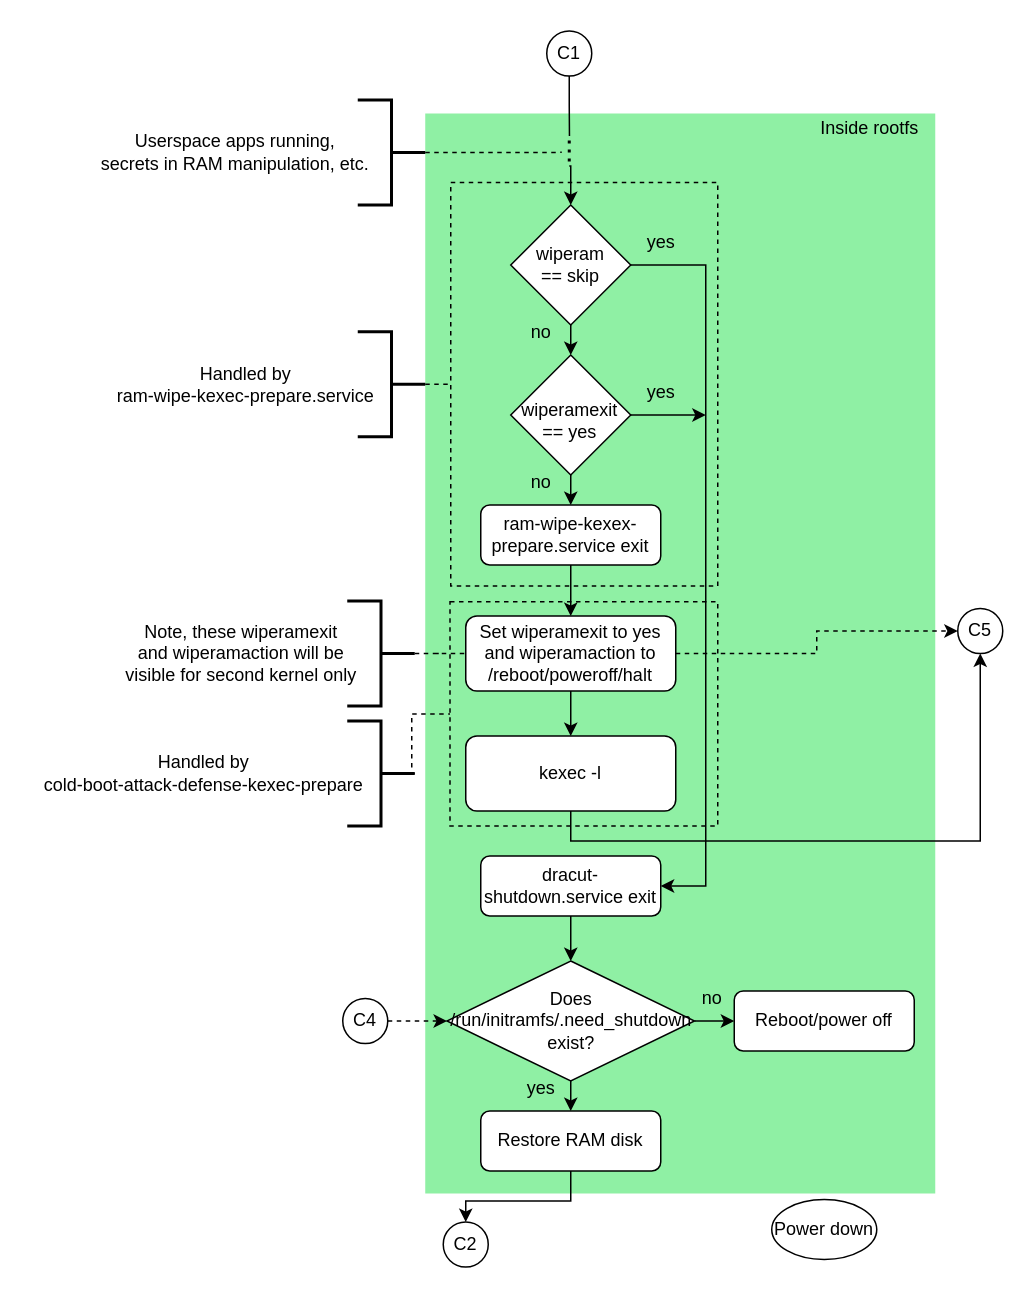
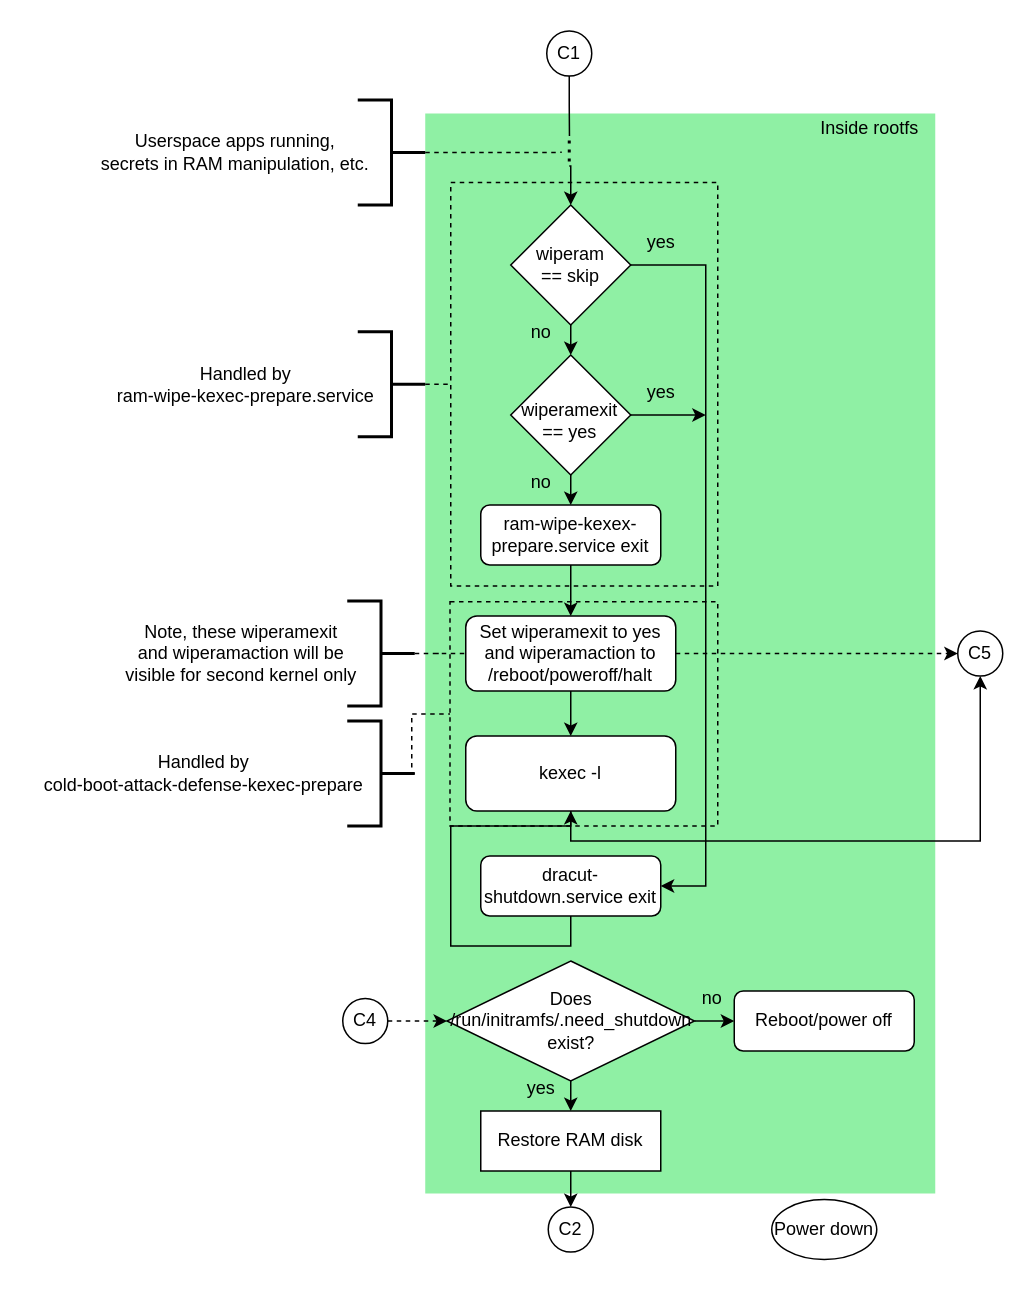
(980, 631) -> (980, 653)
(571, 947) -> (451, 890)
(571, 1141) -> (571, 1141)
(466, 1244) -> (571, 1229)
